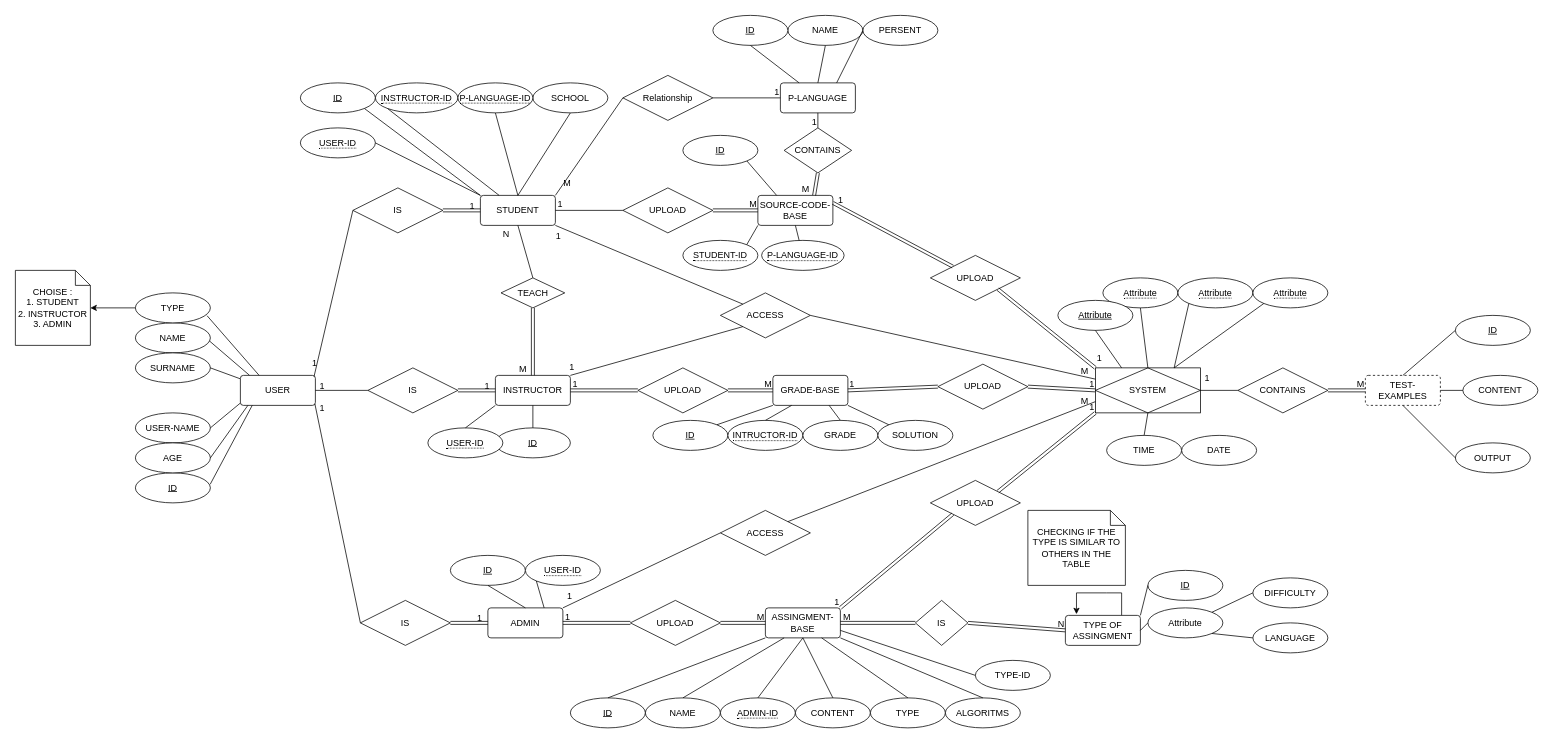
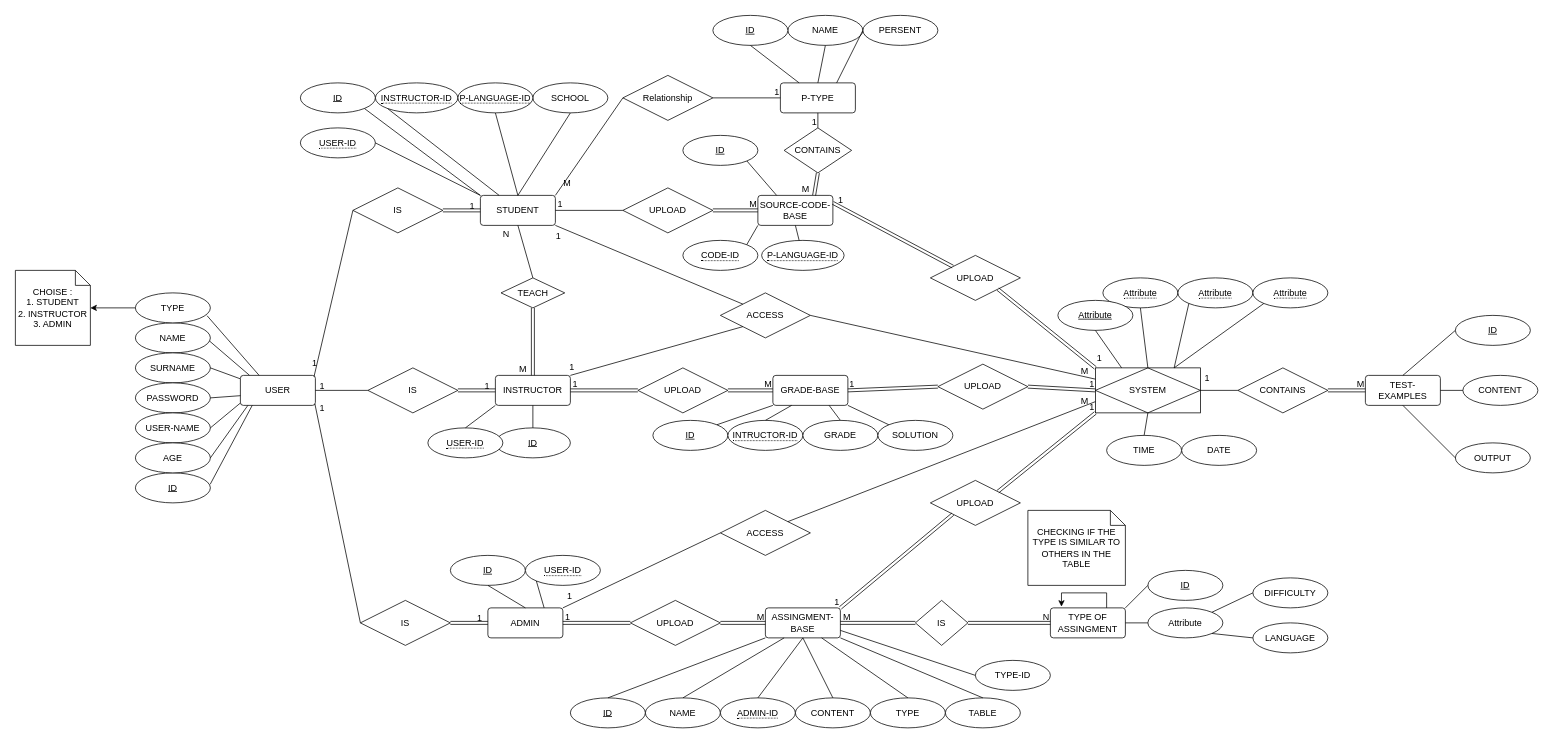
(818, 98) -> (818, 98)
(720, 255) -> (720, 255)
(1403, 390) -> (1403, 390)
none -> (225, 397)
none -> (173, 398)
(1103, 630) -> (1088, 623)
(983, 713) -> (983, 713)
